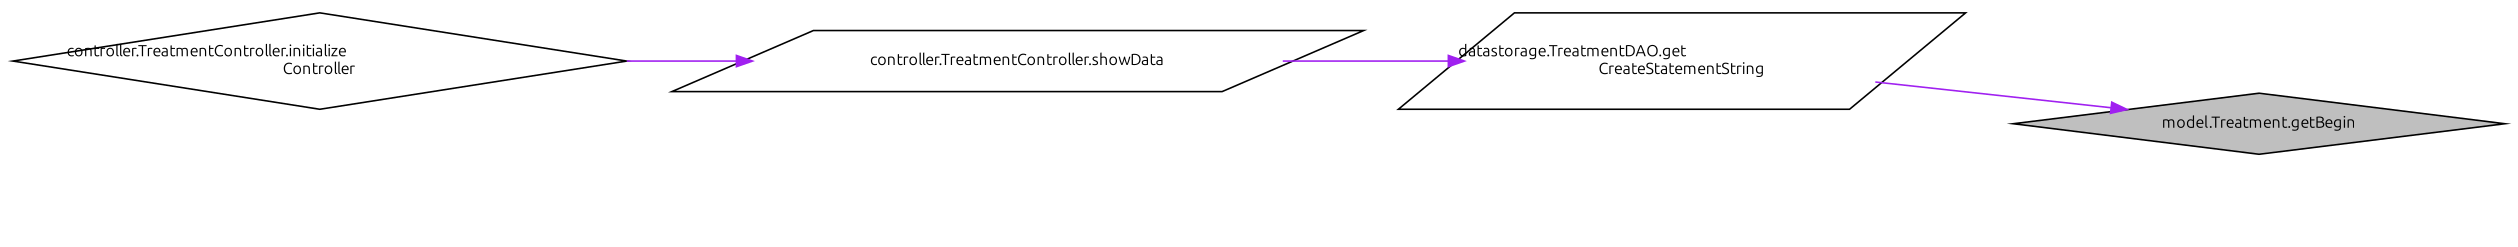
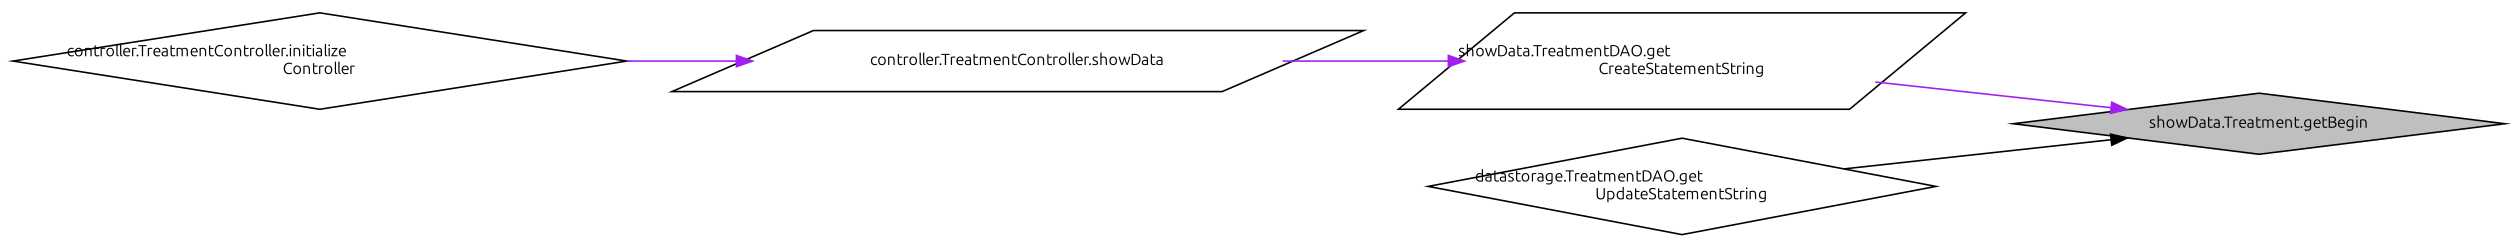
(1682, 61) -> (1682, 61)
(2259, 124) -> (2259, 124)
none -> (1682, 186)
